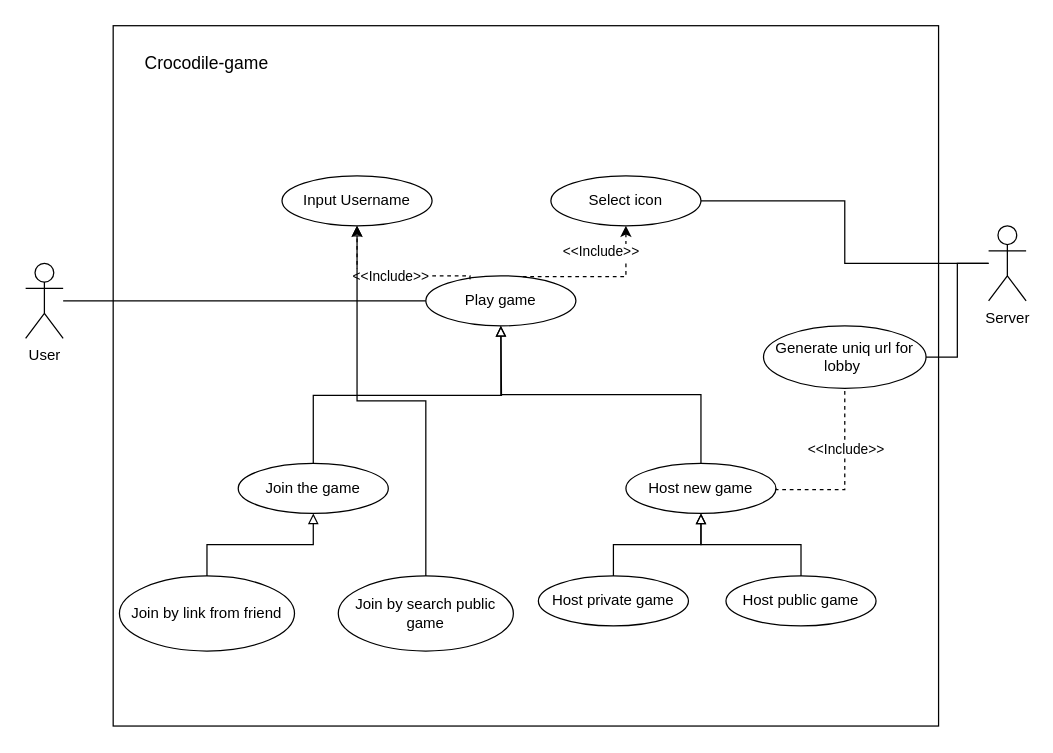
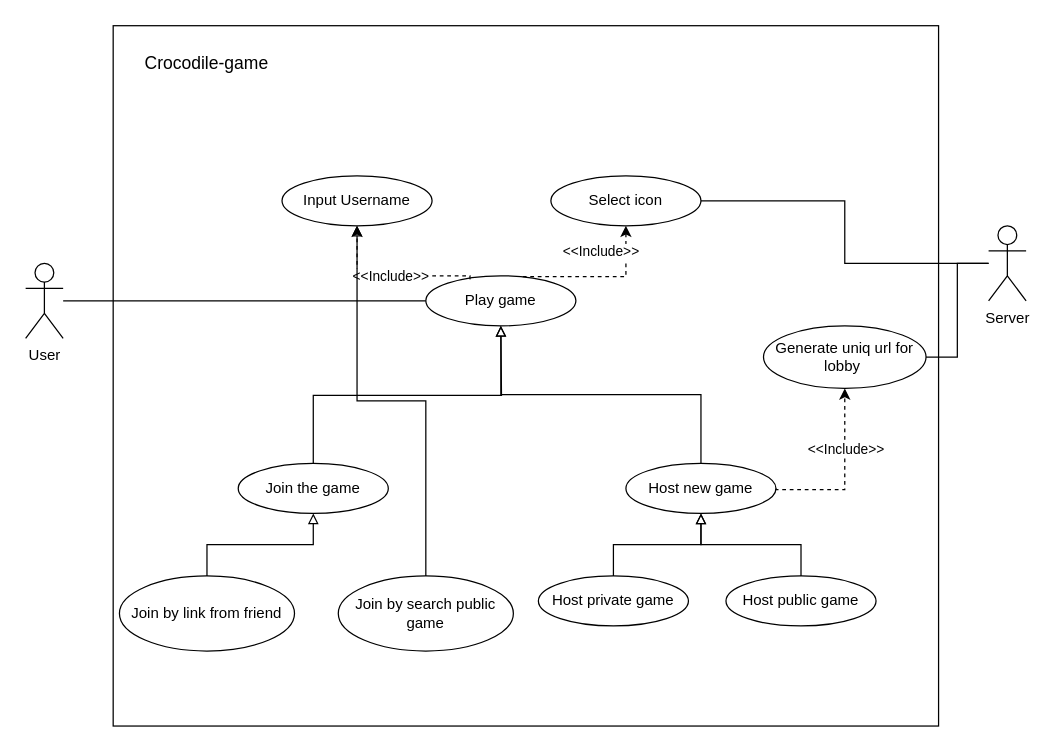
(844, 394) -> (844, 398)
